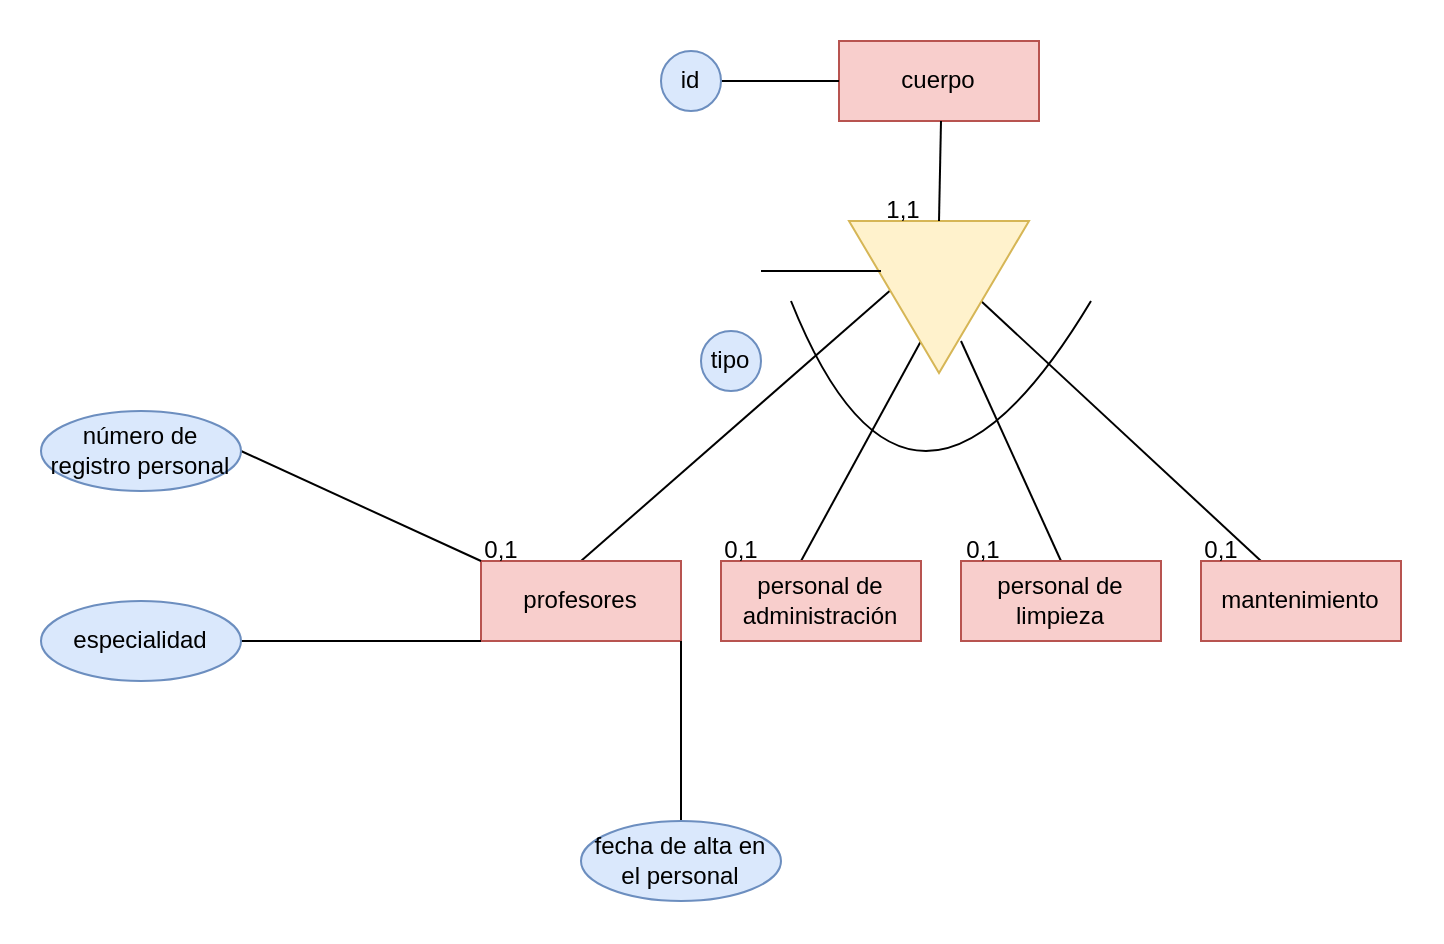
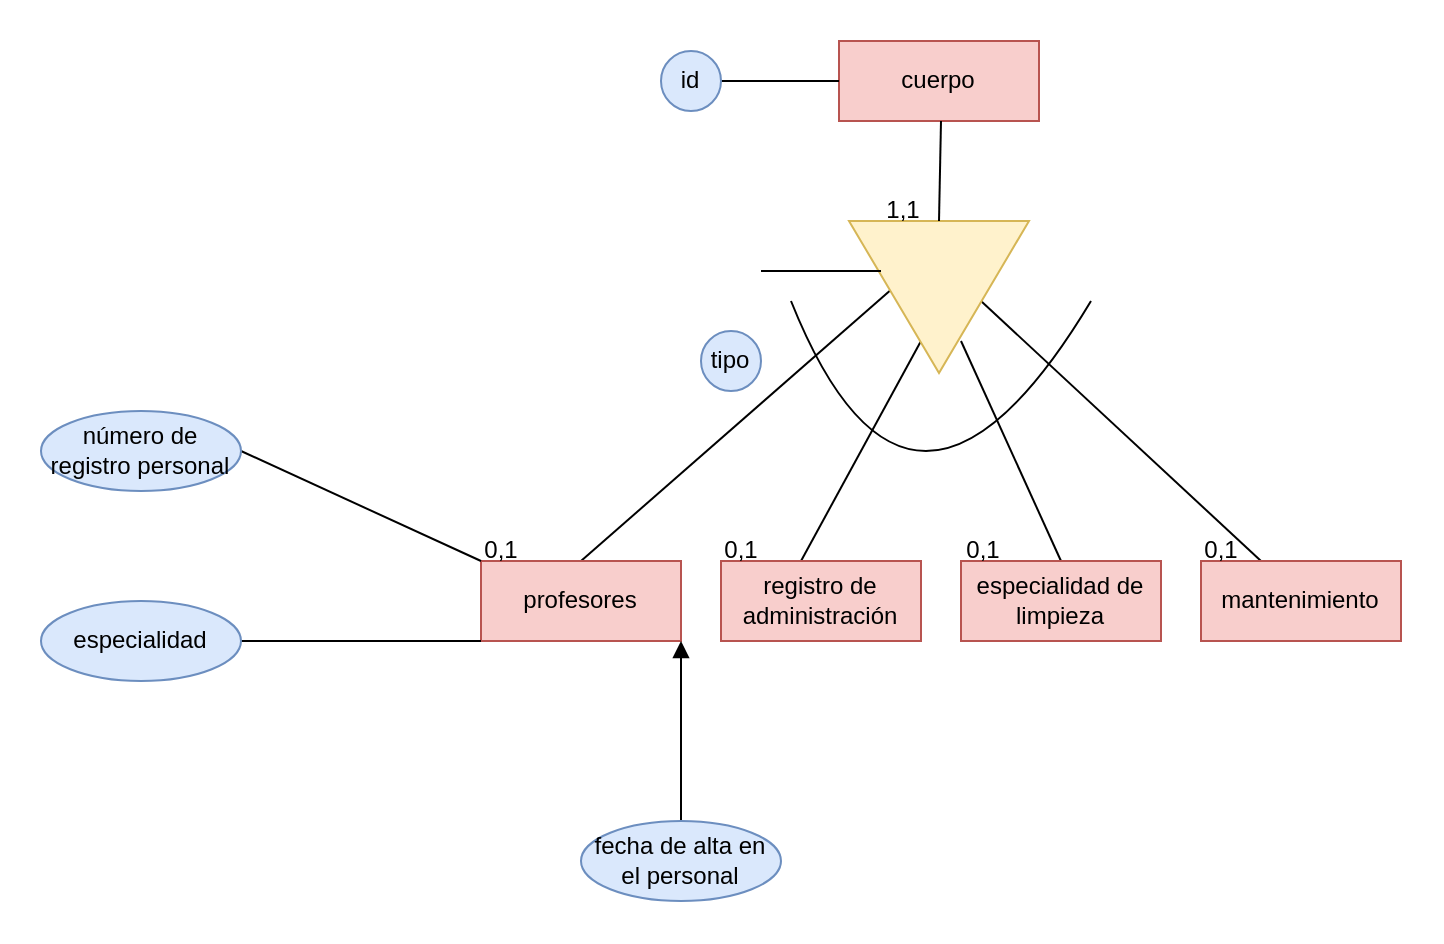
(821, 601) -> (821, 601)
(1061, 601) -> (1061, 601)
(681, 650) -> (681, 658)
